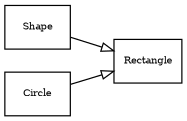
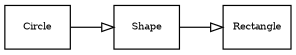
(86, 80) -> (86, 27)
